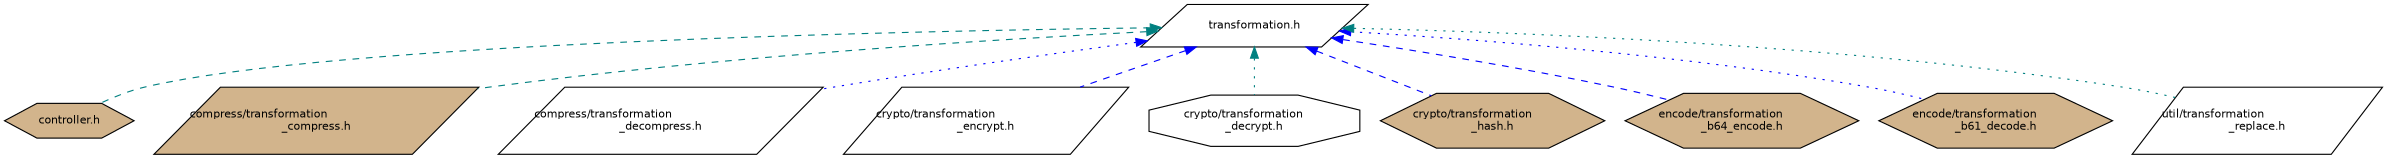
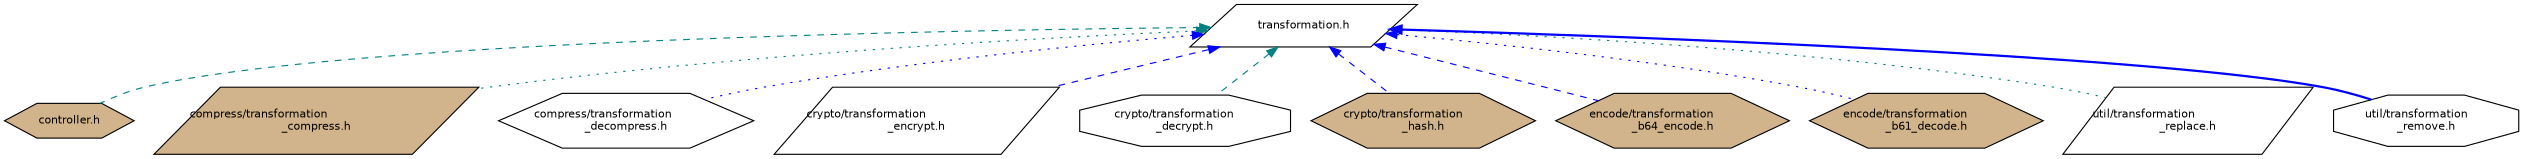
(812, 54) -> (836, 53)
(1254, 77) -> (1243, 74)
(661, 121) -> (626, 121)
none -> (2426, 121)
